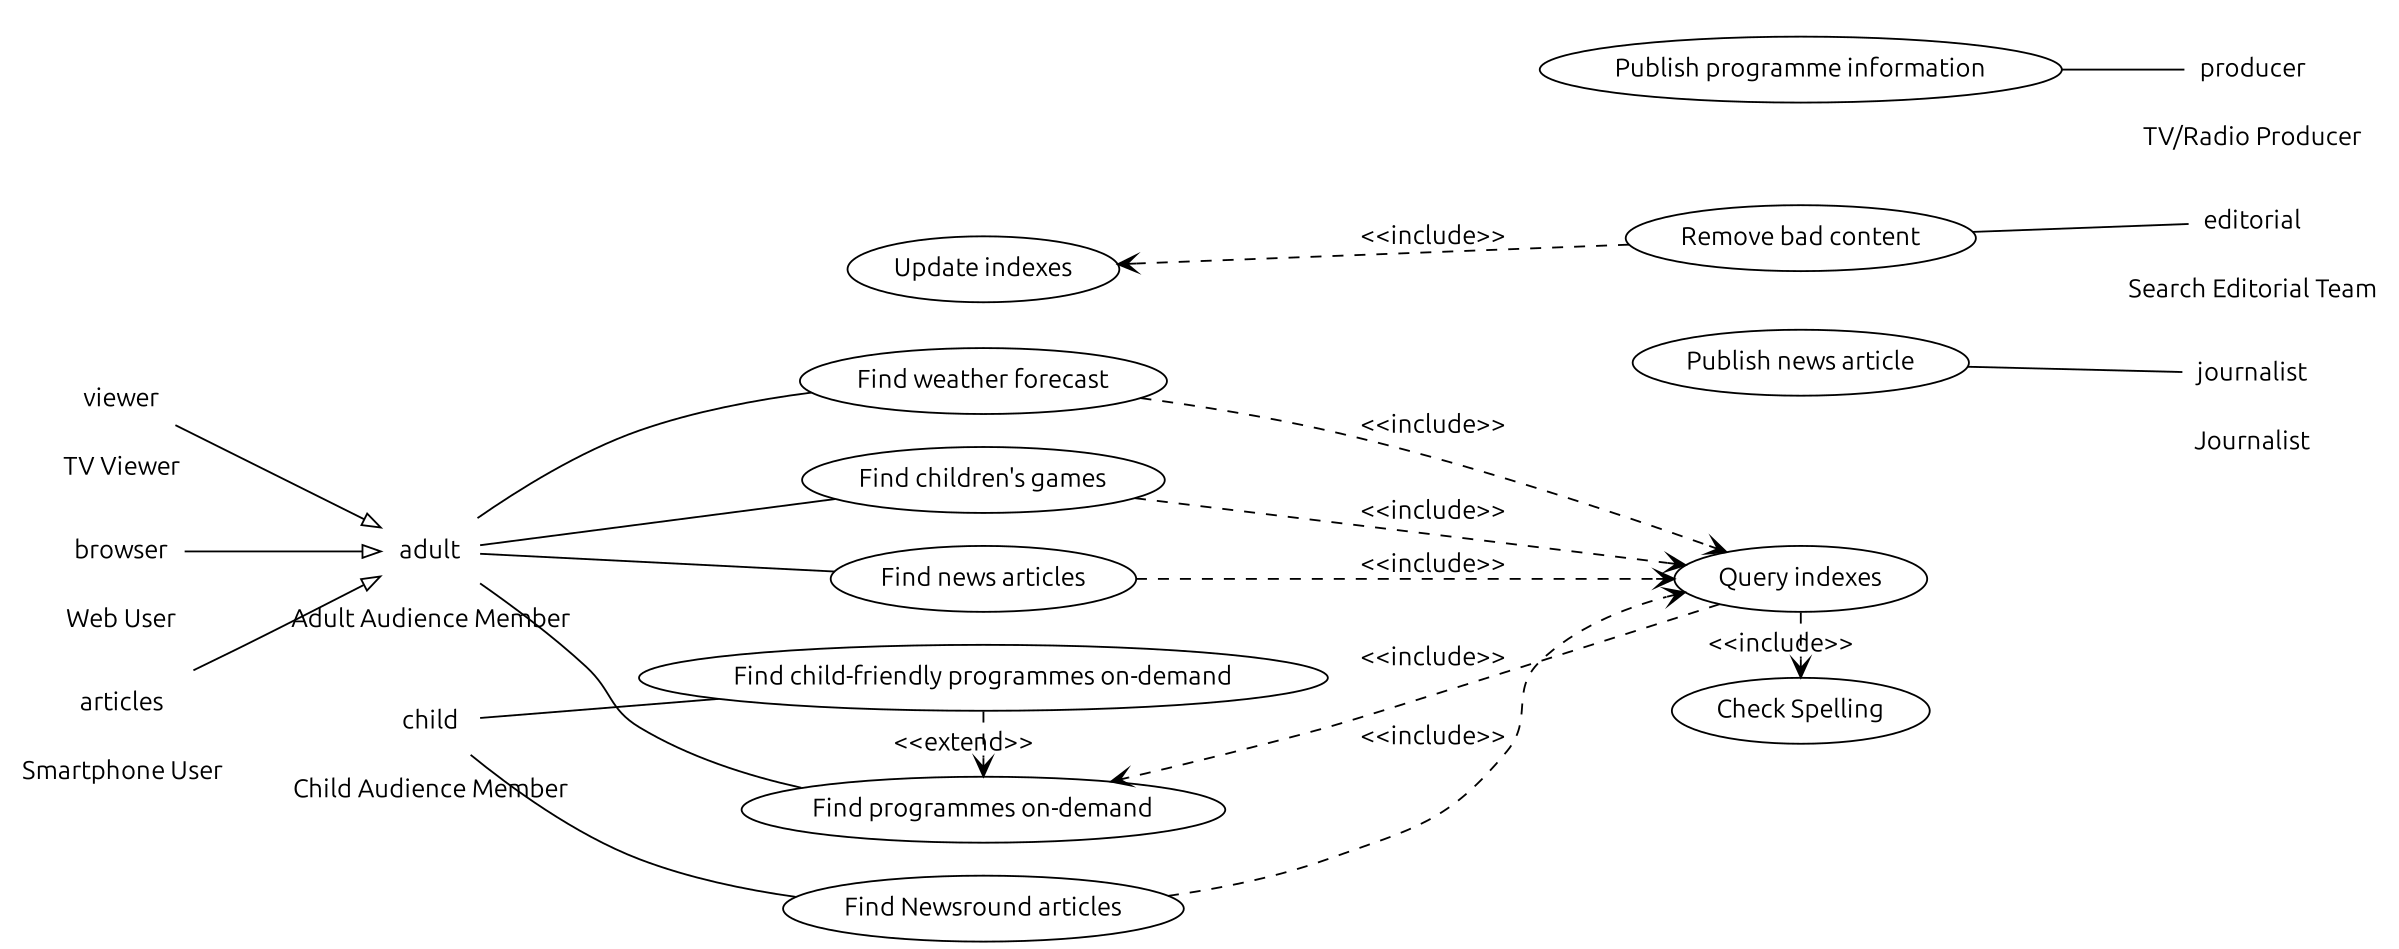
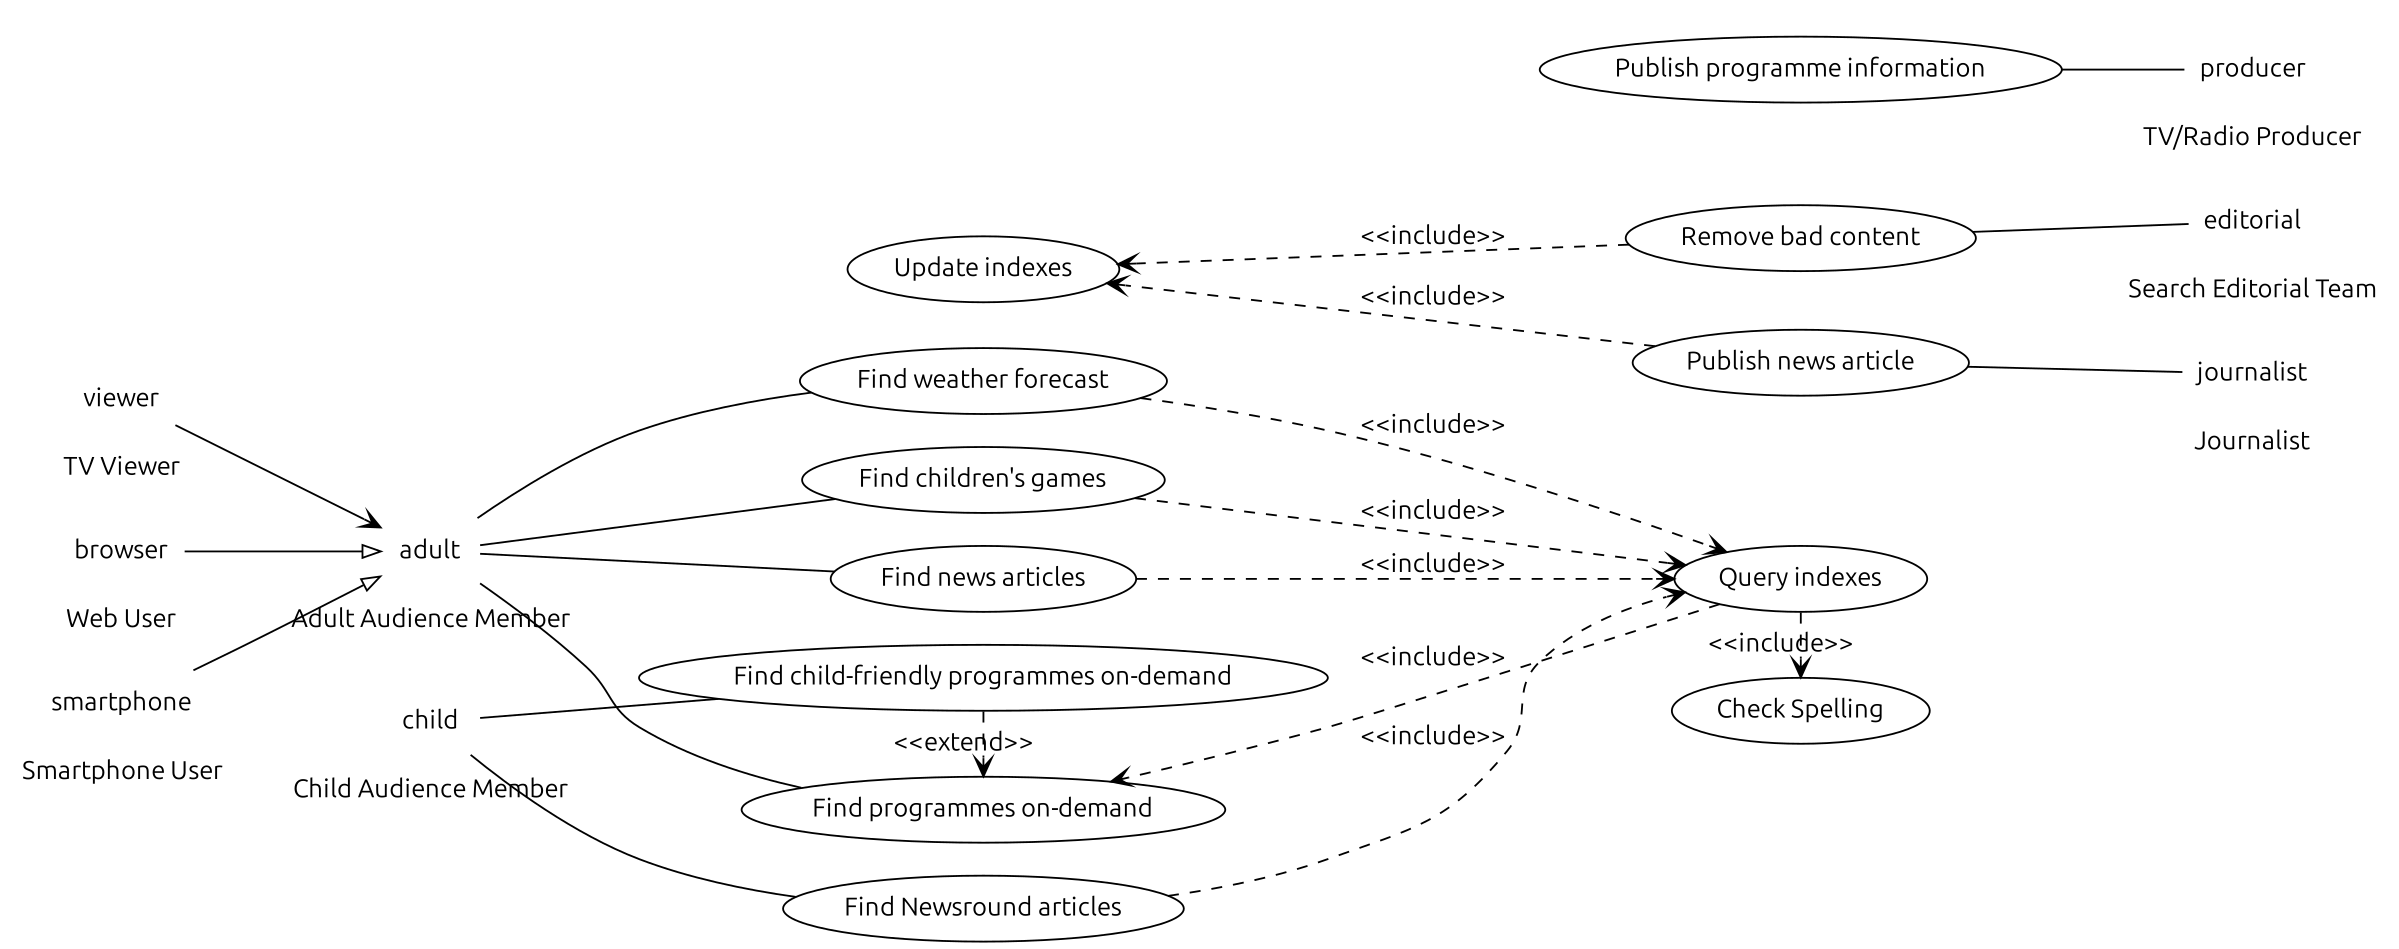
none -> (1390, 316)
(270, 472) -> (270, 472)
(122, 703) -> (122, 703)
